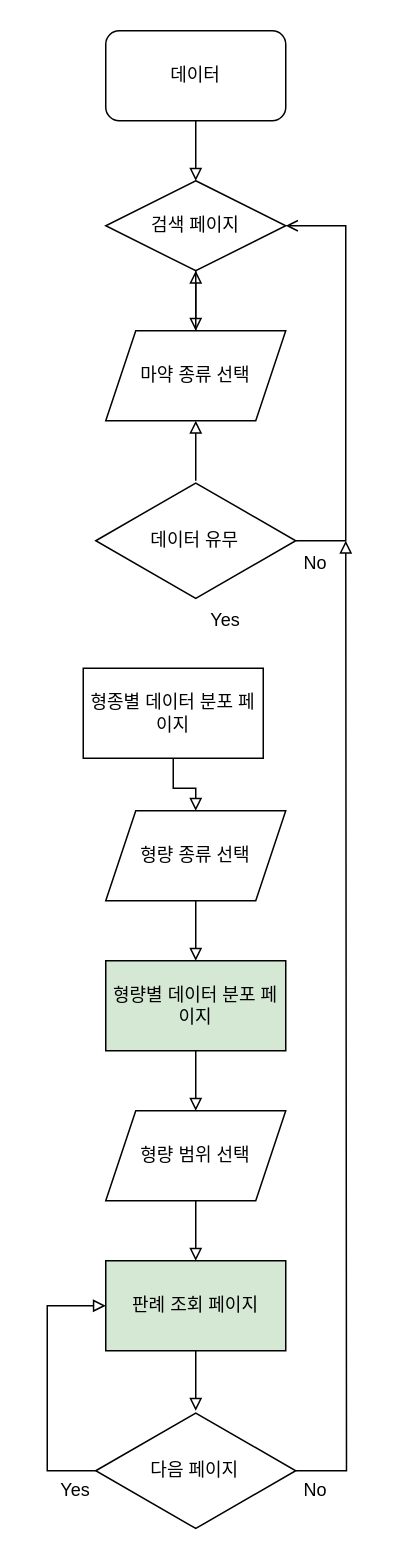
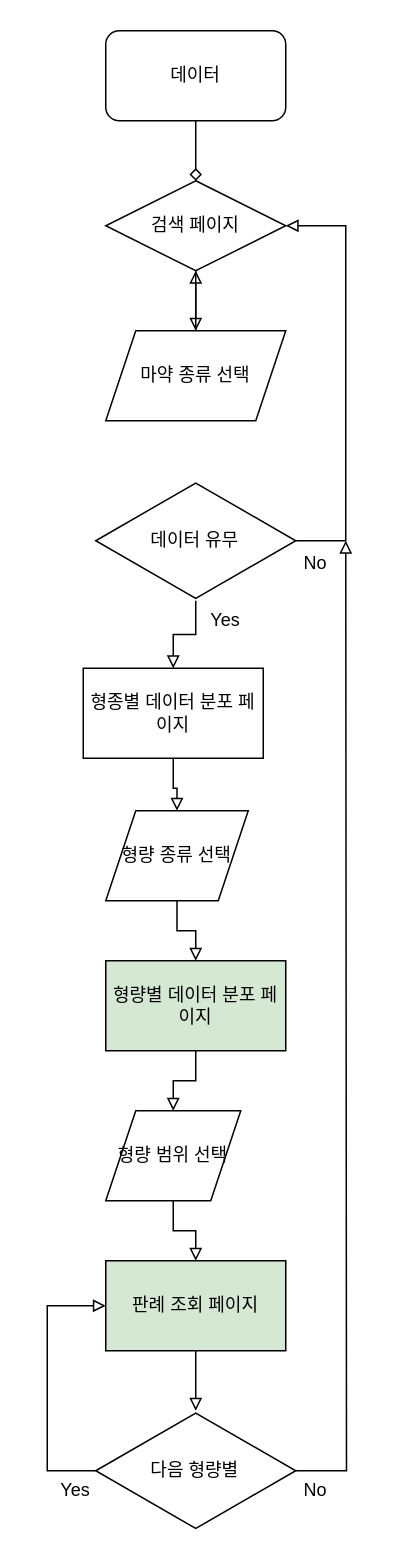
(196, 167) -> (196, 167)
(295, 226) -> (299, 226)
(196, 458) -> (191, 635)
(196, 856) -> (177, 856)
(196, 1156) -> (173, 1156)
(195, 1471) -> (195, 1471)
